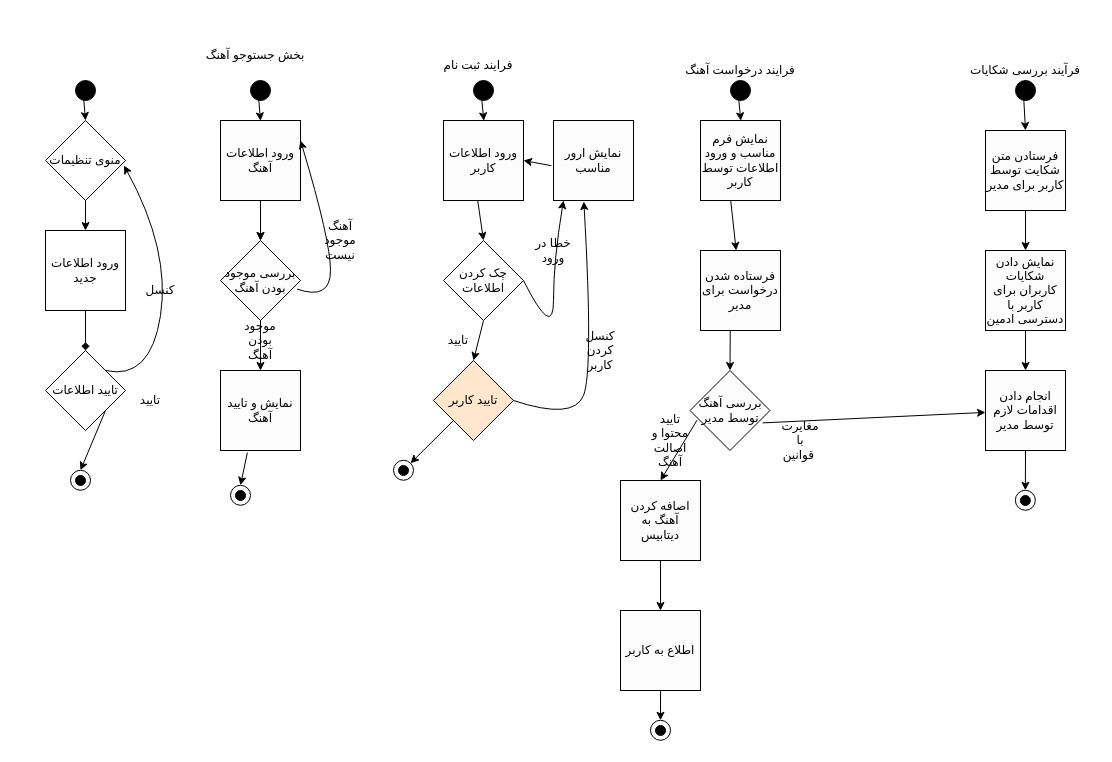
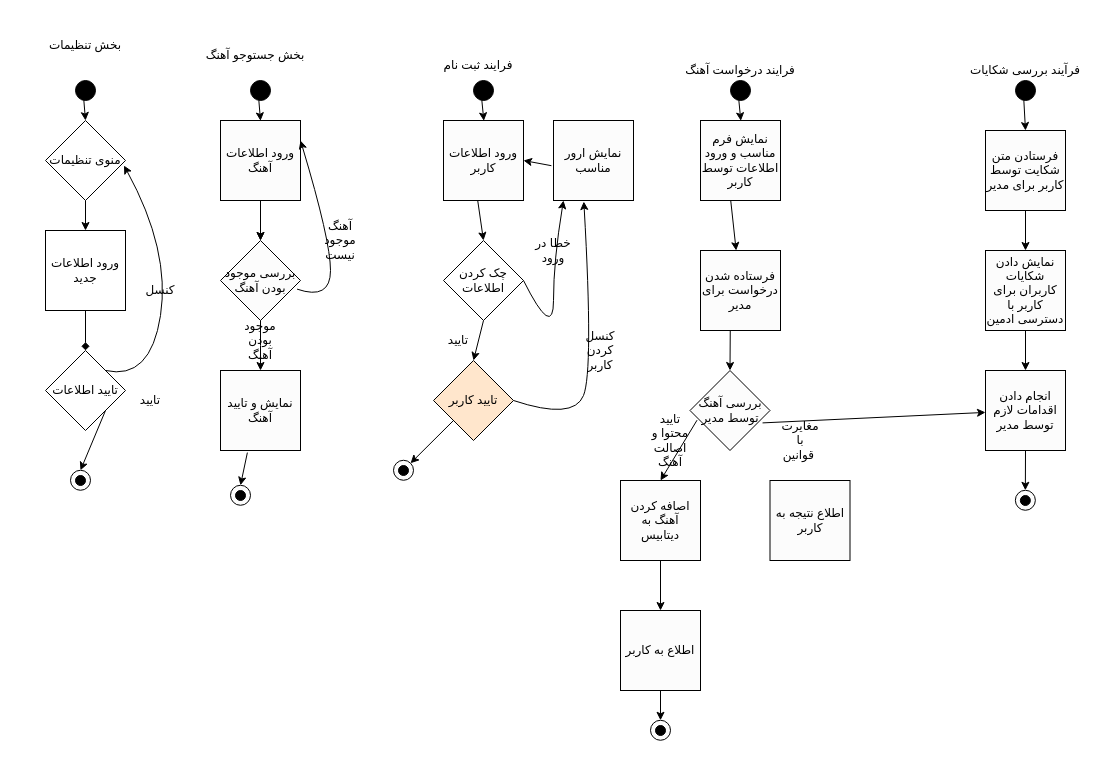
none -> (86, 46)
none -> (810, 521)
